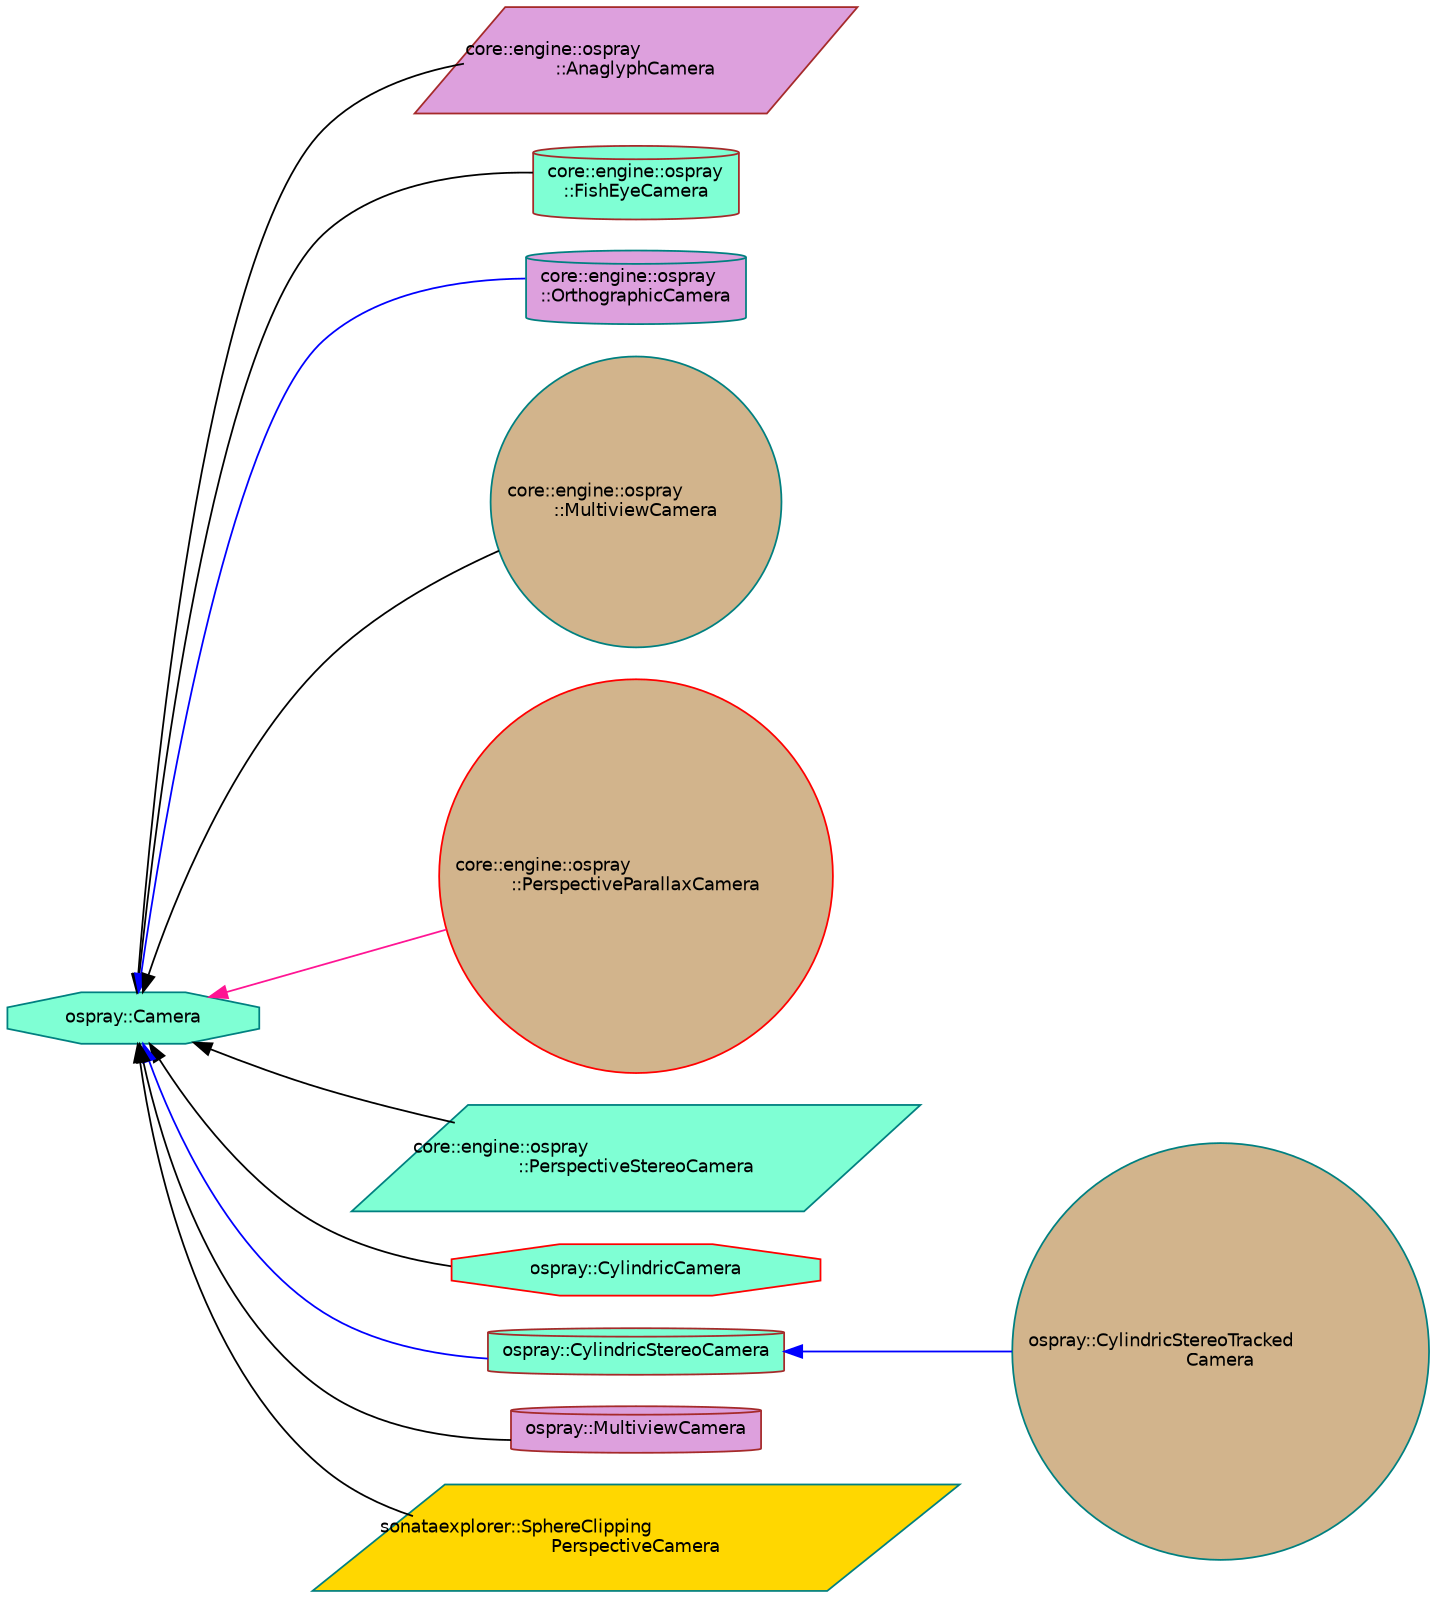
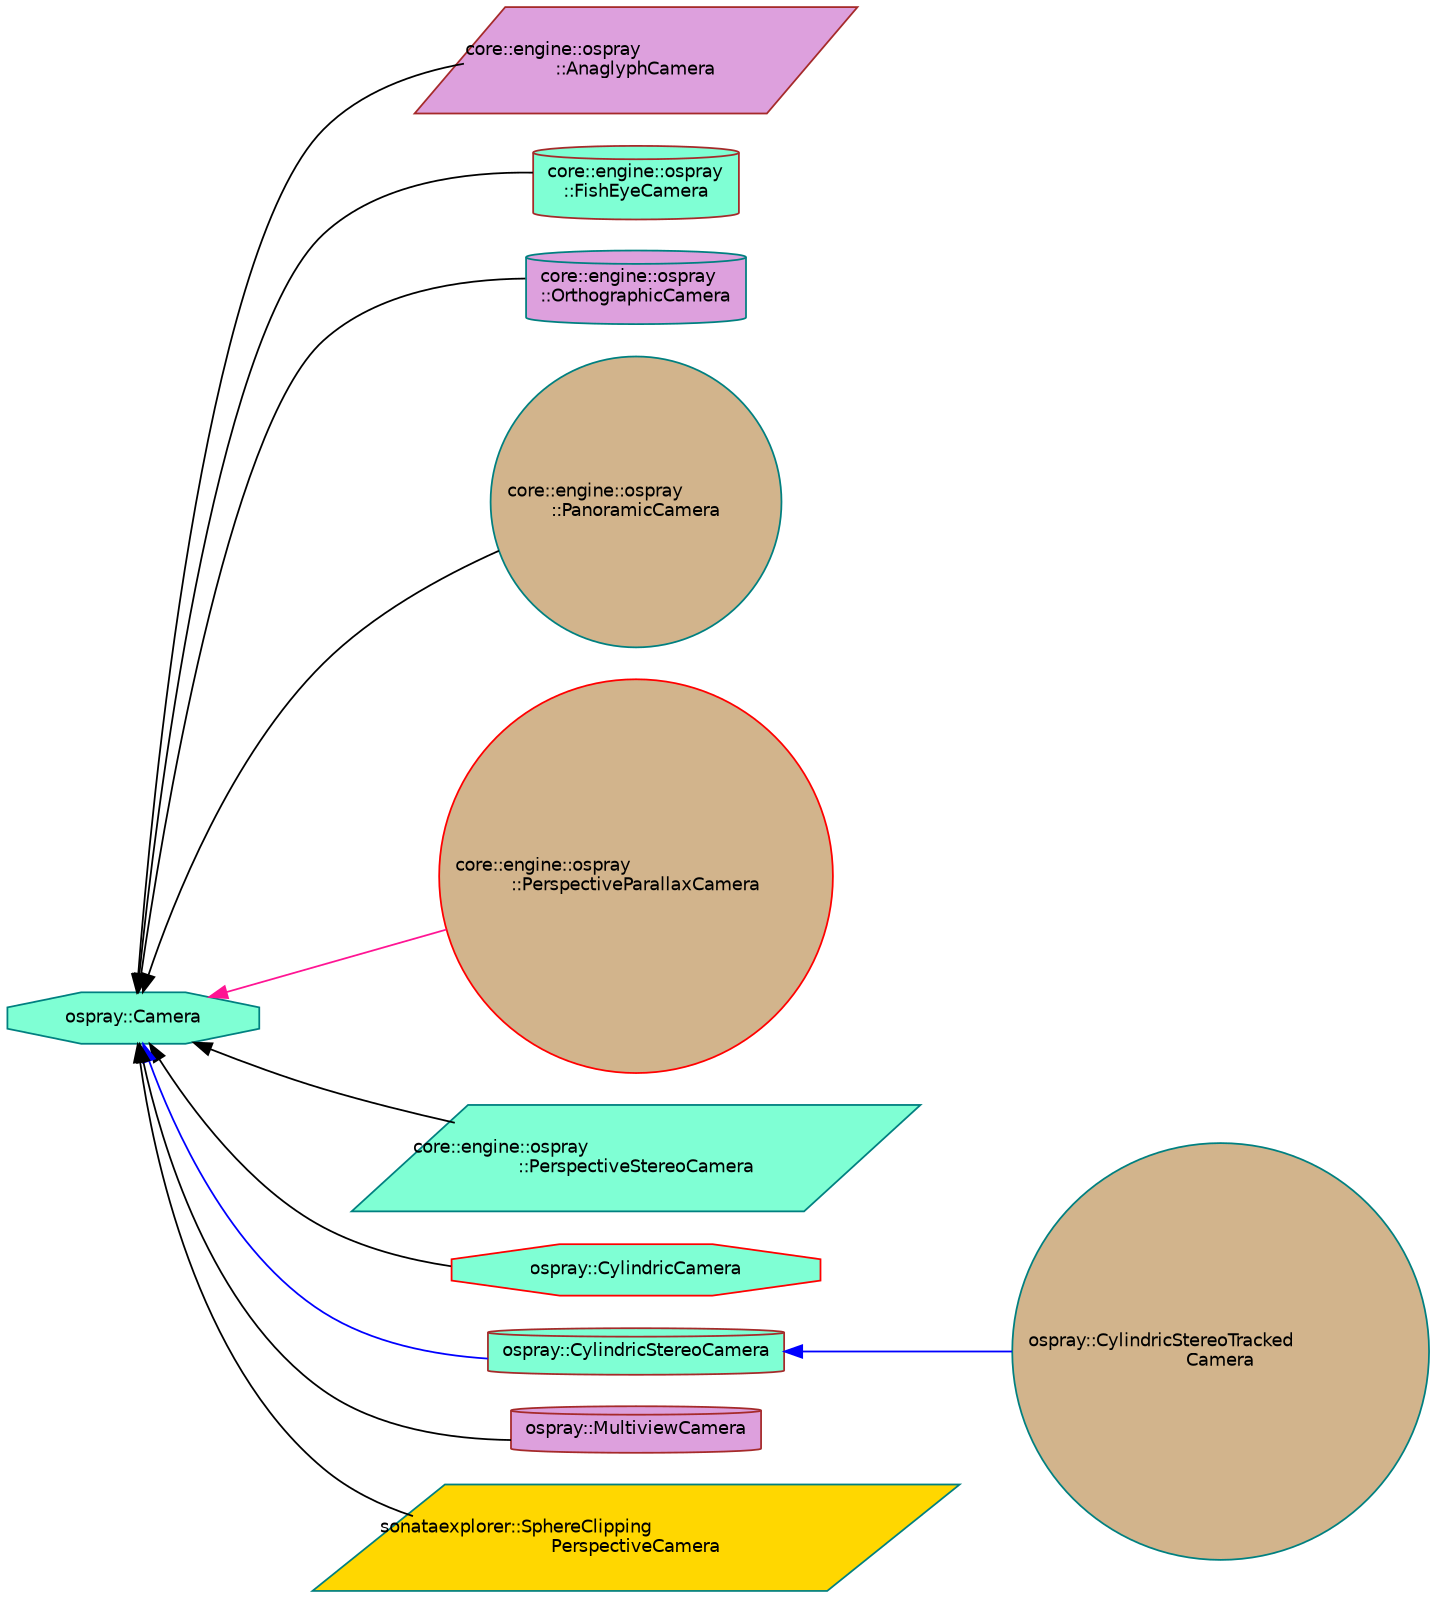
(636, 502) -> (636, 502)
(229, 542) -> (229, 542)
